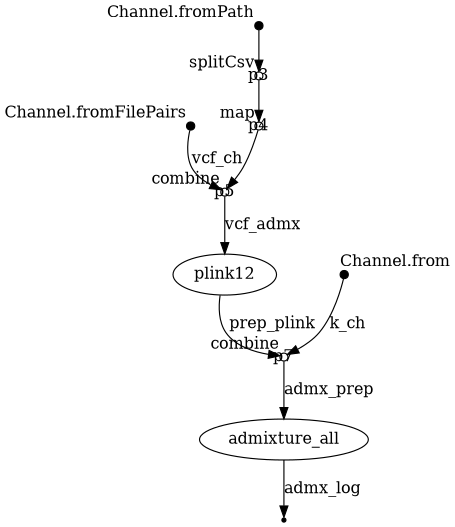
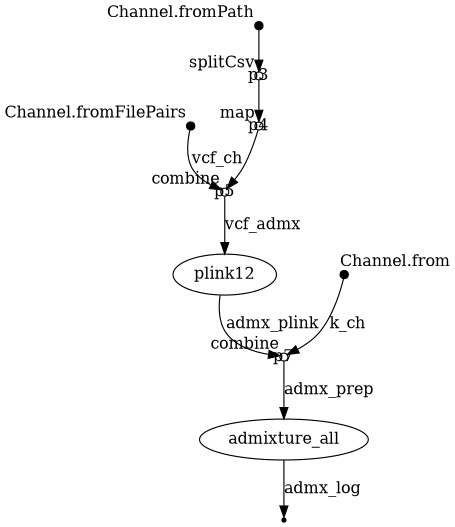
(273, 324) -> (273, 324)
